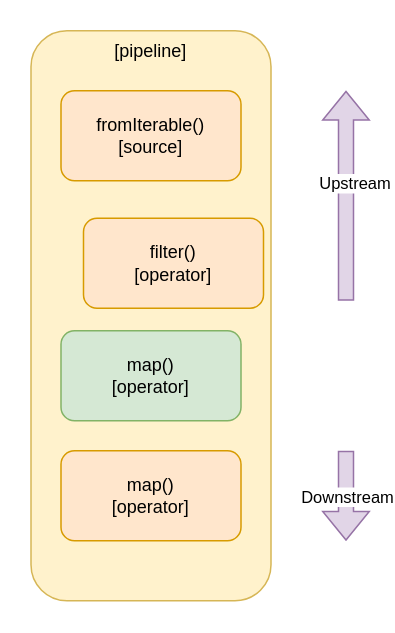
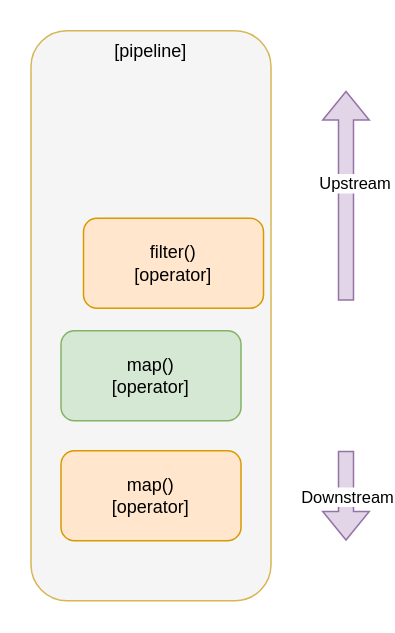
(151, 136) -> none
(151, 316) -> (151, 316)
